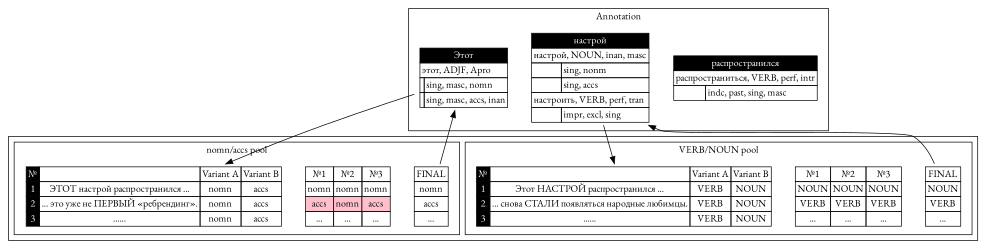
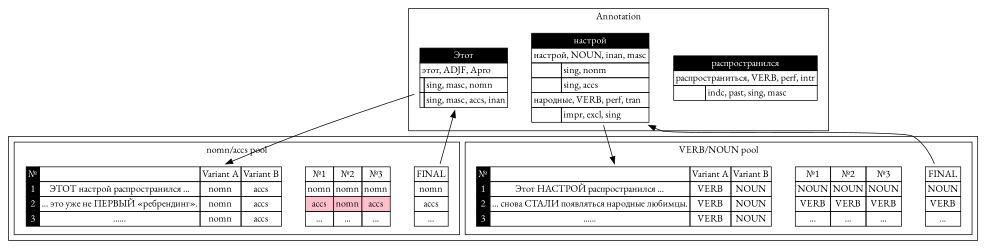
(589, 100) -> (587, 100)
